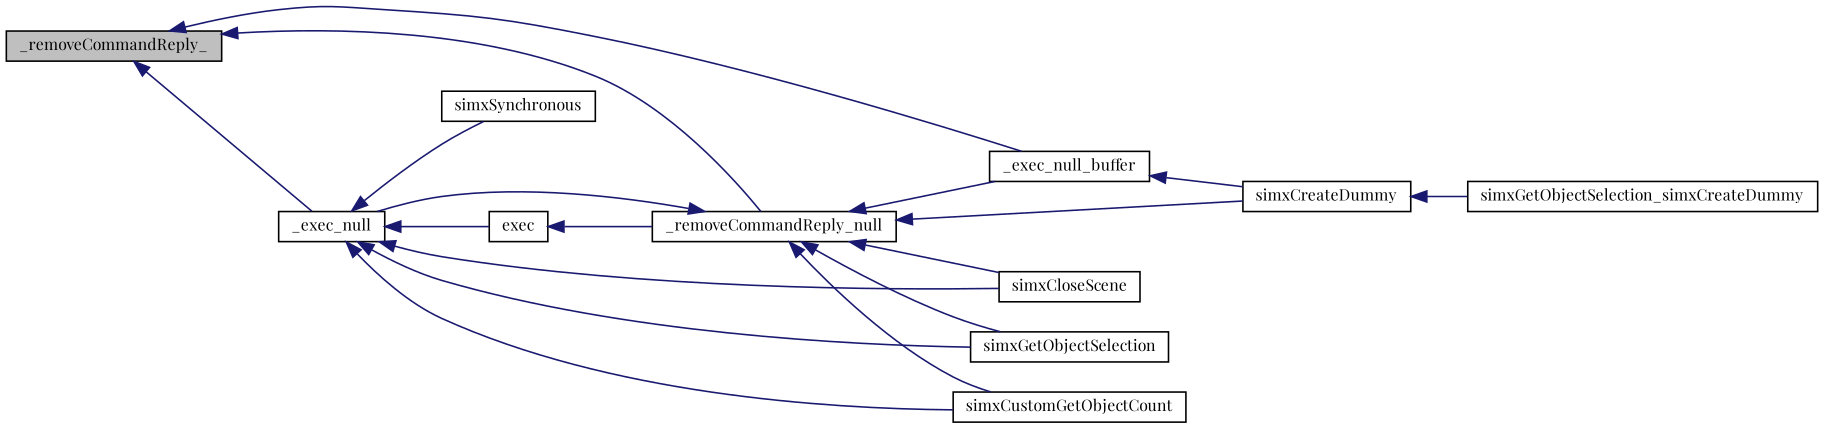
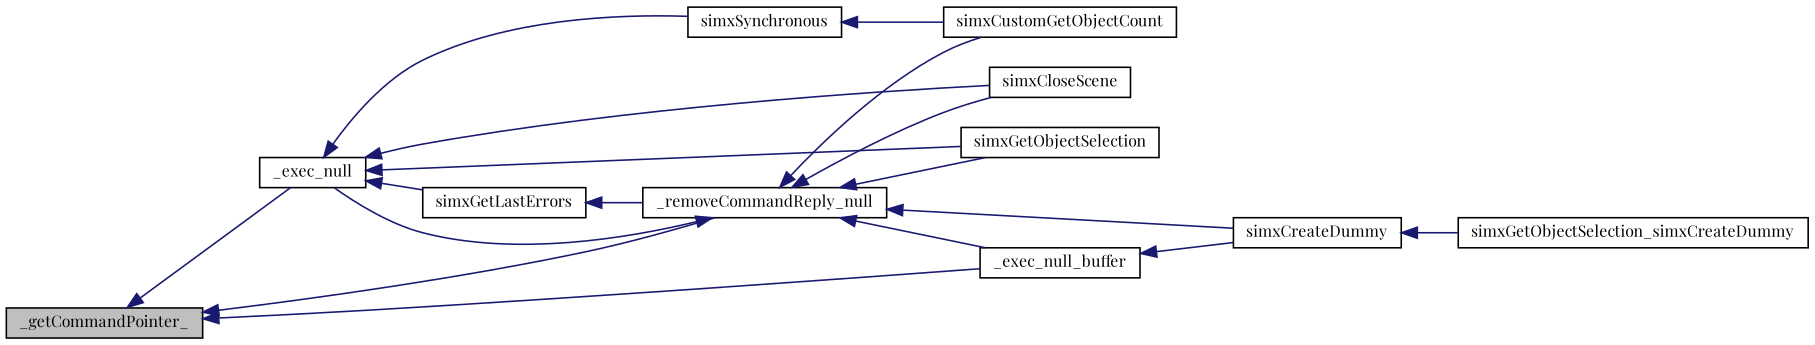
(114, 46) -> (104, 323)
(519, 227) -> (504, 203)
(640, 380) -> (901, 22)
